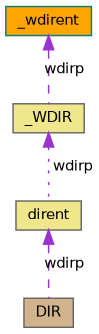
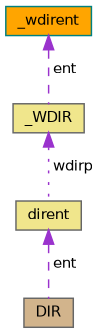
(62, 70) -> (62, 70)
(62, 264) -> (62, 264)
